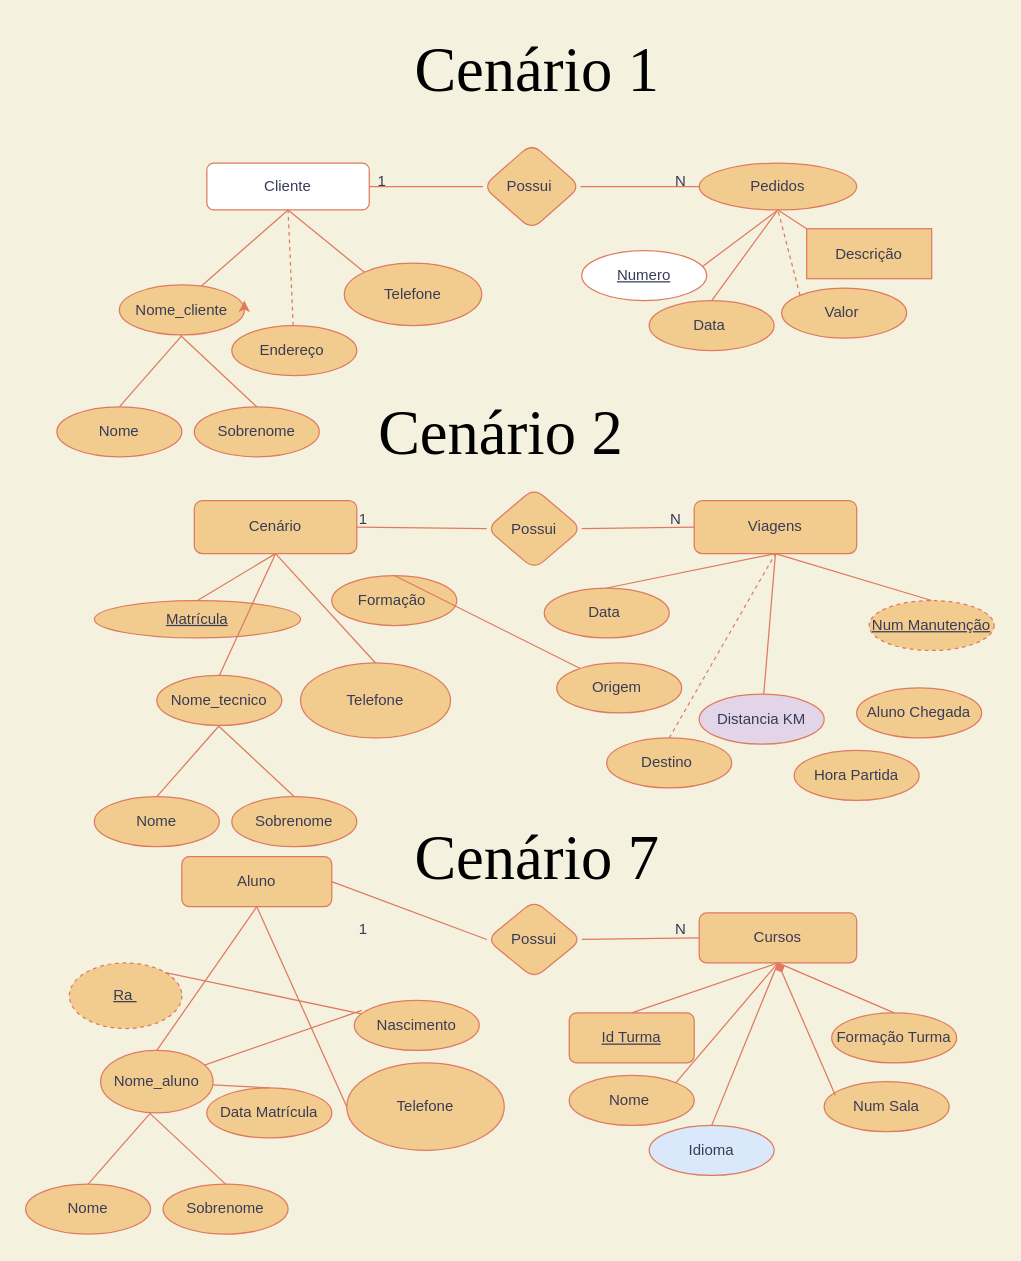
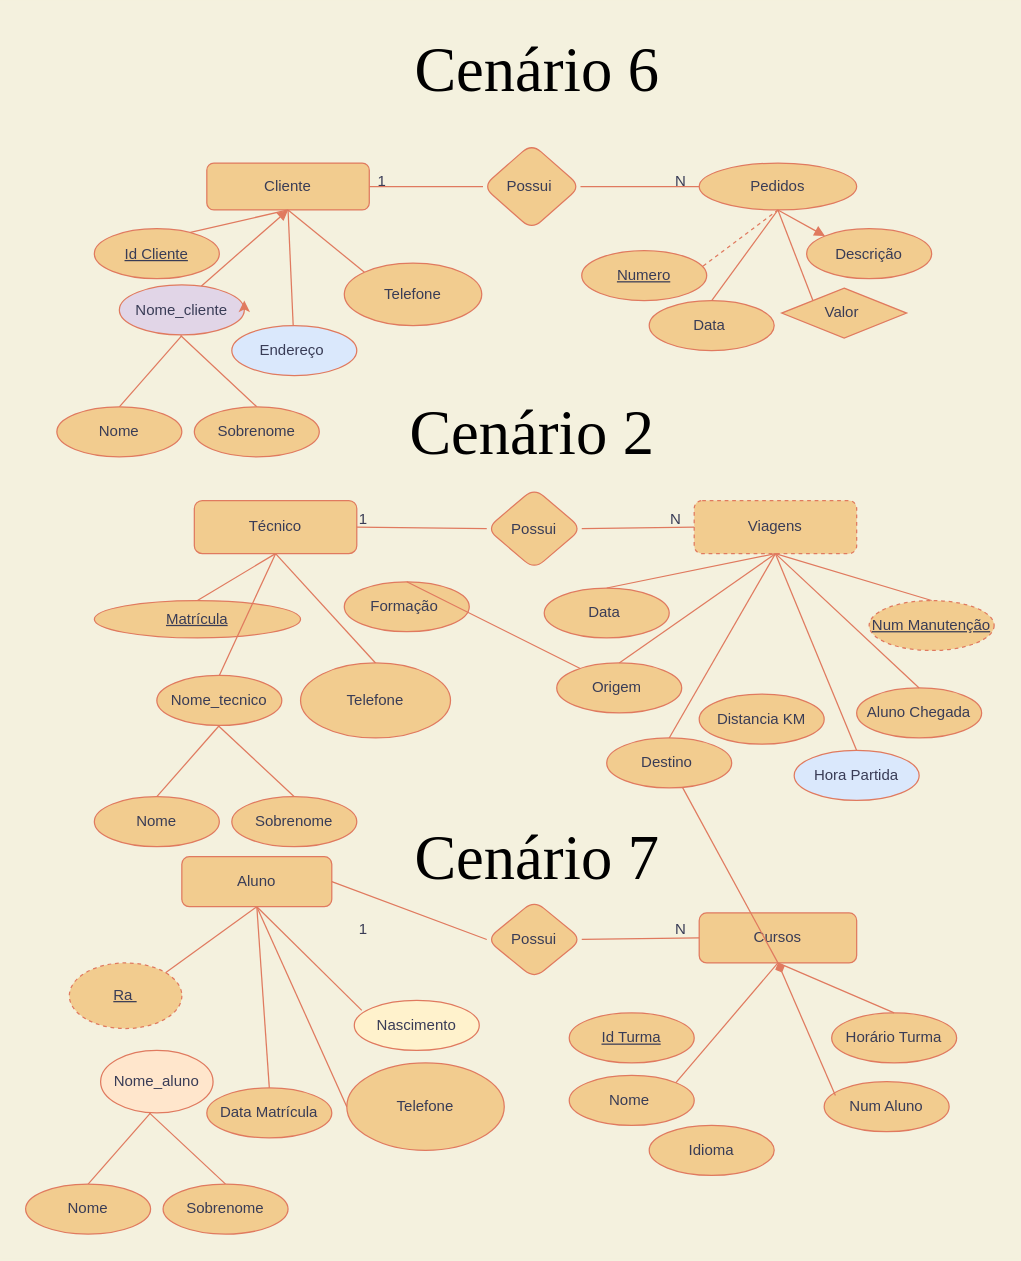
(538, 69) -> (538, 69)
(288, 187) -> (288, 187)
(282, 215) -> (280, 217)
(793, 220) -> (799, 221)
none -> (237, 222)
(737, 241) -> (737, 241)
none -> (157, 254)
(869, 254) -> (869, 254)
(790, 255) -> (797, 258)
(291, 270) -> (291, 270)
(644, 276) -> (644, 276)
(182, 310) -> (182, 310)
(844, 313) -> (844, 313)
(294, 351) -> (294, 351)
(501, 432) -> (532, 432)
(276, 527) -> (276, 527)
(776, 527) -> (776, 527)
(394, 601) -> (407, 607)
none -> (694, 611)
none -> (850, 623)
(770, 626) -> (817, 655)
(721, 648) -> (721, 648)
(762, 719) -> (762, 719)
(857, 776) -> (857, 776)
(204, 983) -> none
(702, 989) -> none
(257, 992) -> (206, 943)
(417, 1026) -> (417, 1026)
(283, 1038) -> (311, 961)
(632, 1038) -> (632, 1038)
(894, 1038) -> (894, 1038)
(744, 1046) -> (730, 875)
(157, 1082) -> (157, 1082)
(241, 1087) -> (263, 1001)
(887, 1107) -> (887, 1107)
(712, 1151) -> (712, 1151)
